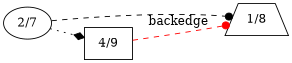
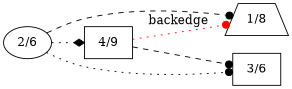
(28, 23) -> (28, 43)
(178, 34) -> (178, 32)
none -> (257, 69)
